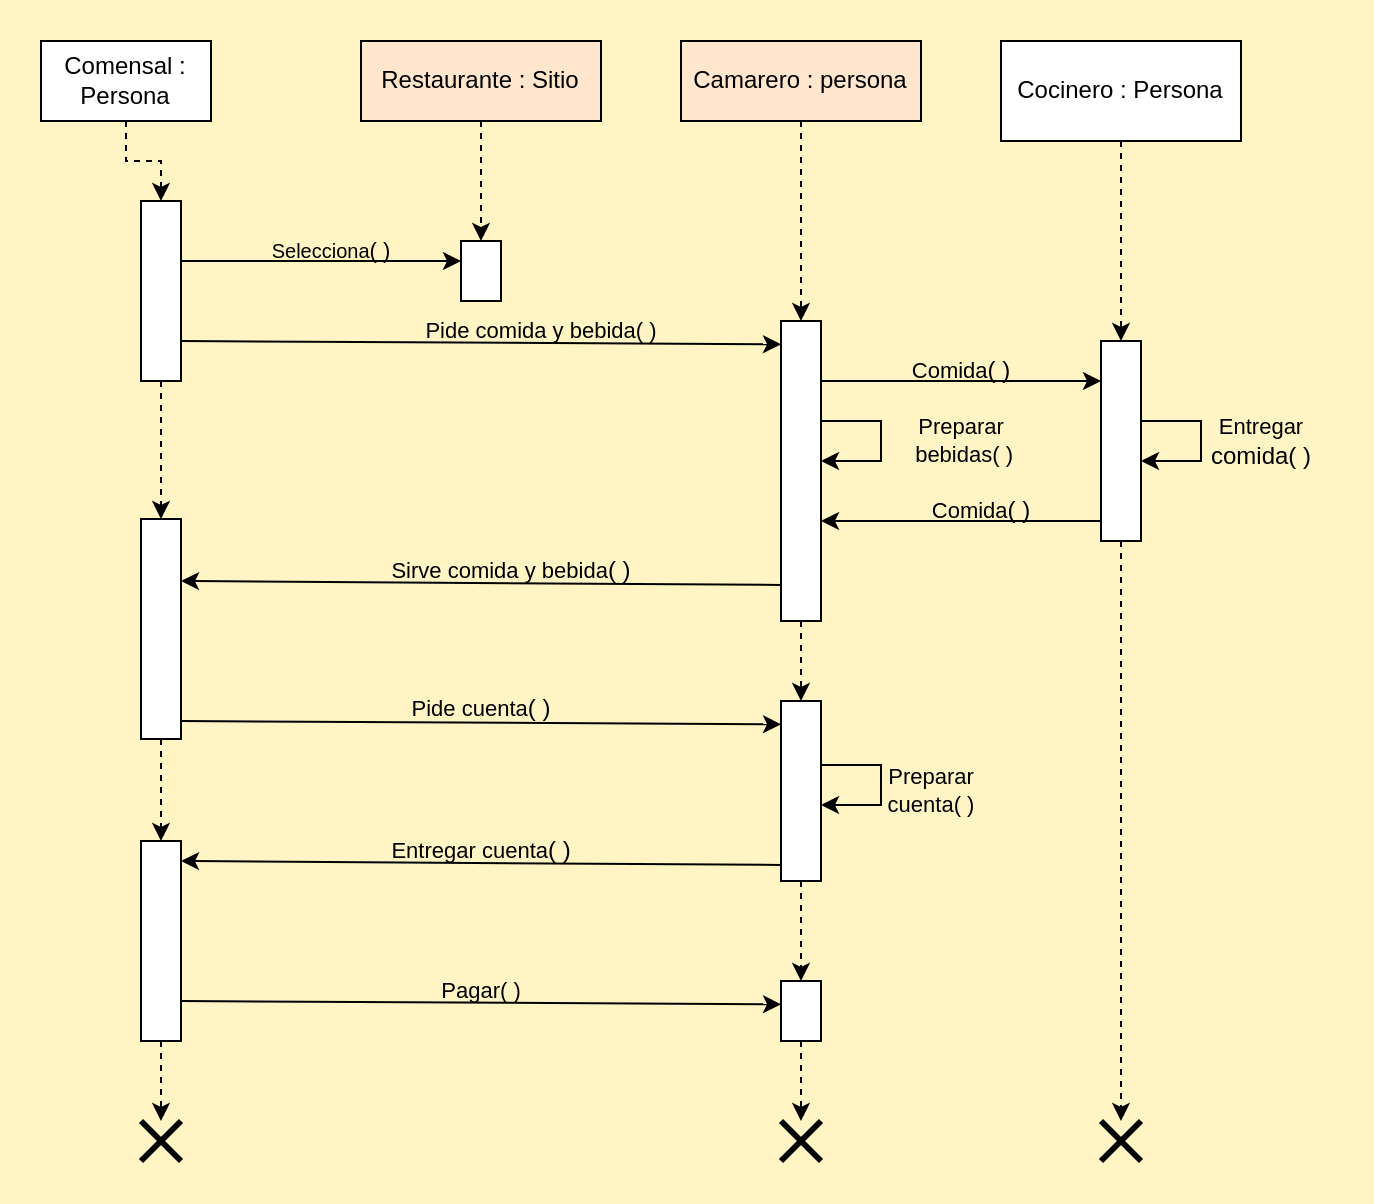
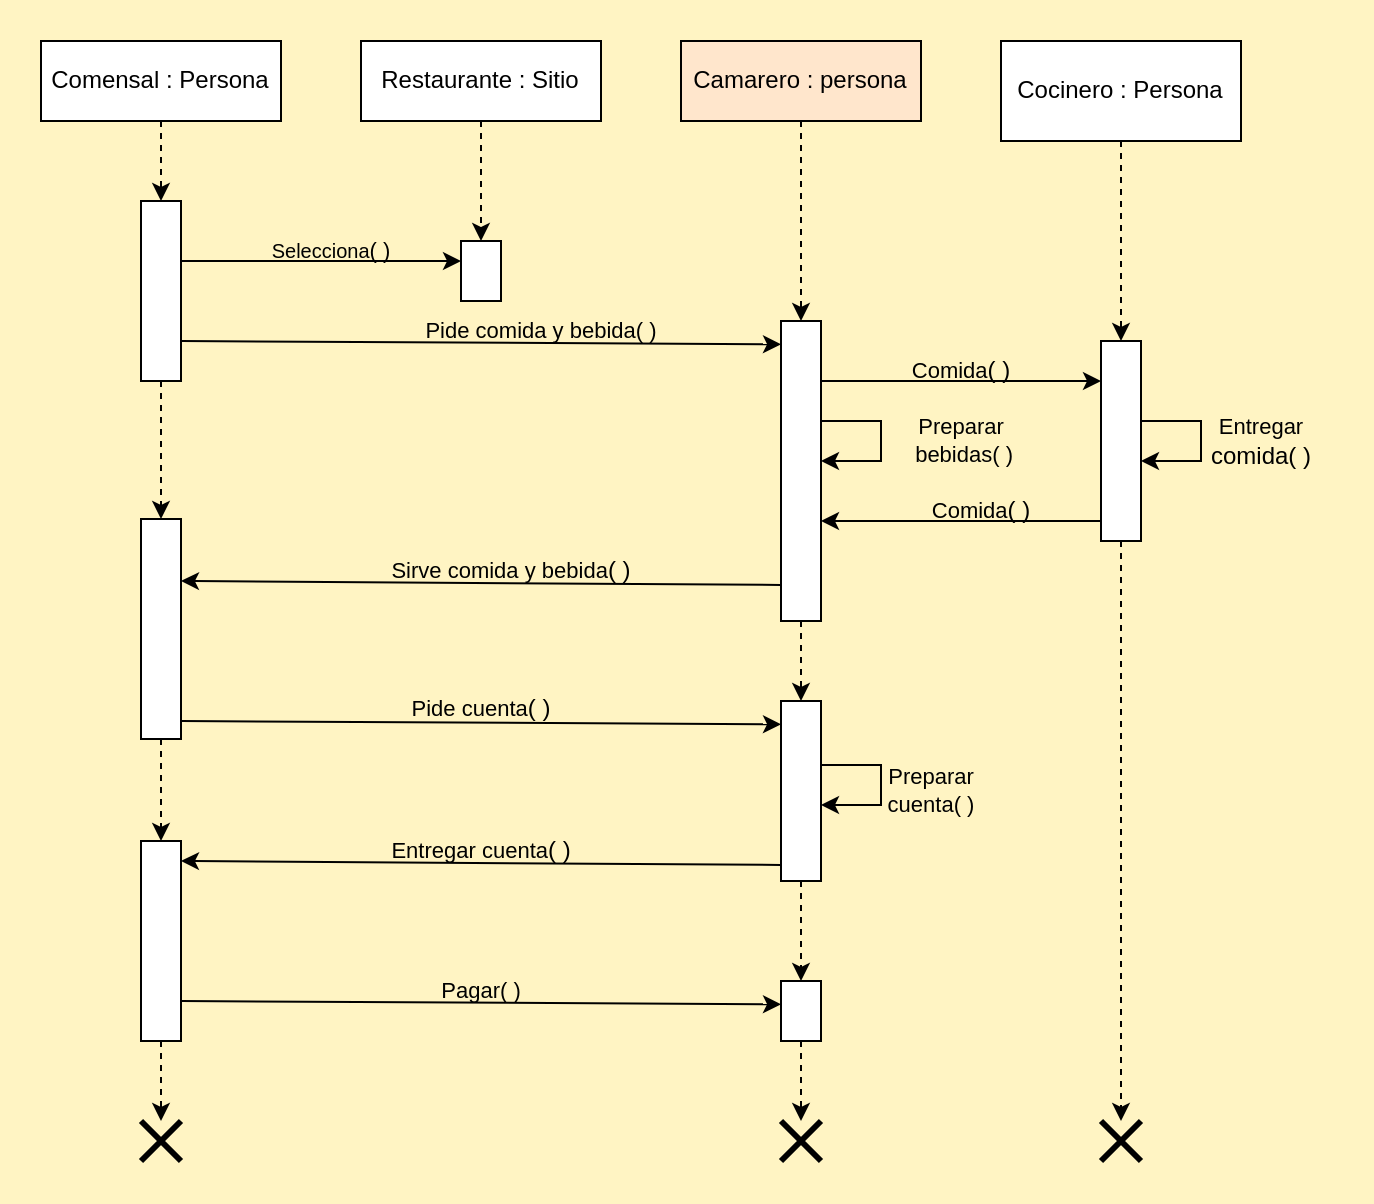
(126, 81) -> (161, 81)
(481, 81) -> (481, 81)
